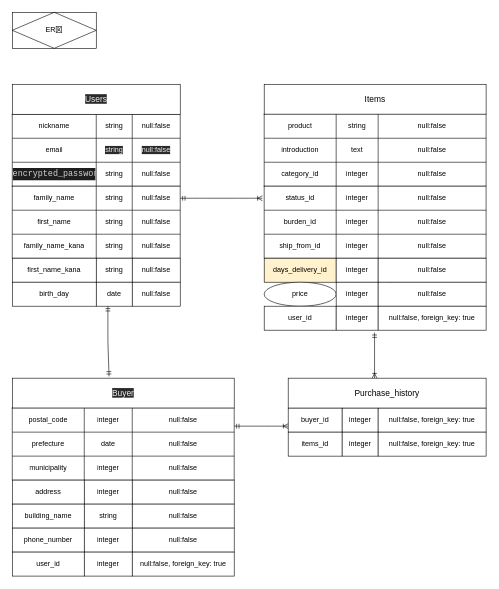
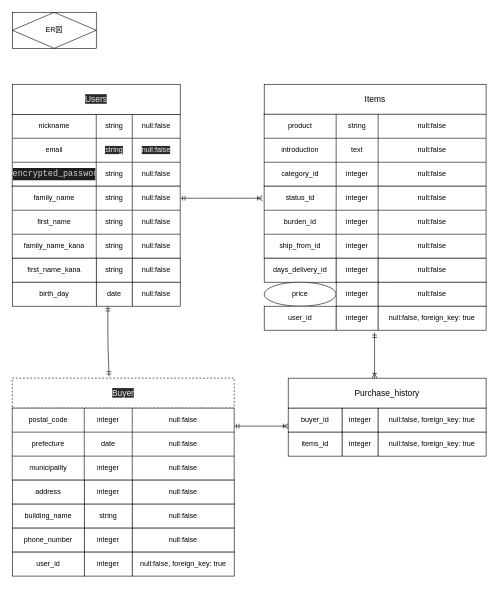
(300, 270) -> (300, 270)
(123, 393) -> (123, 393)
